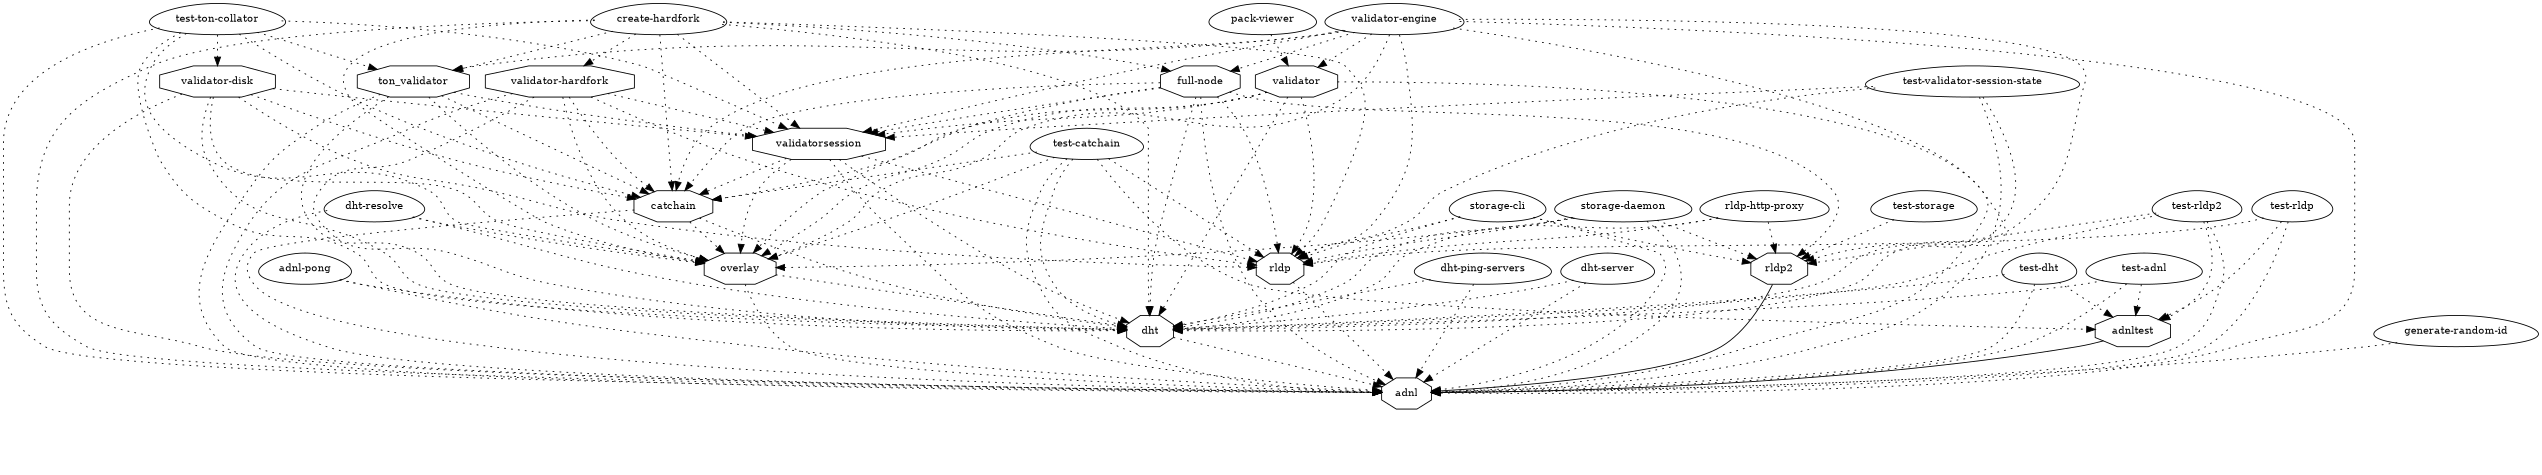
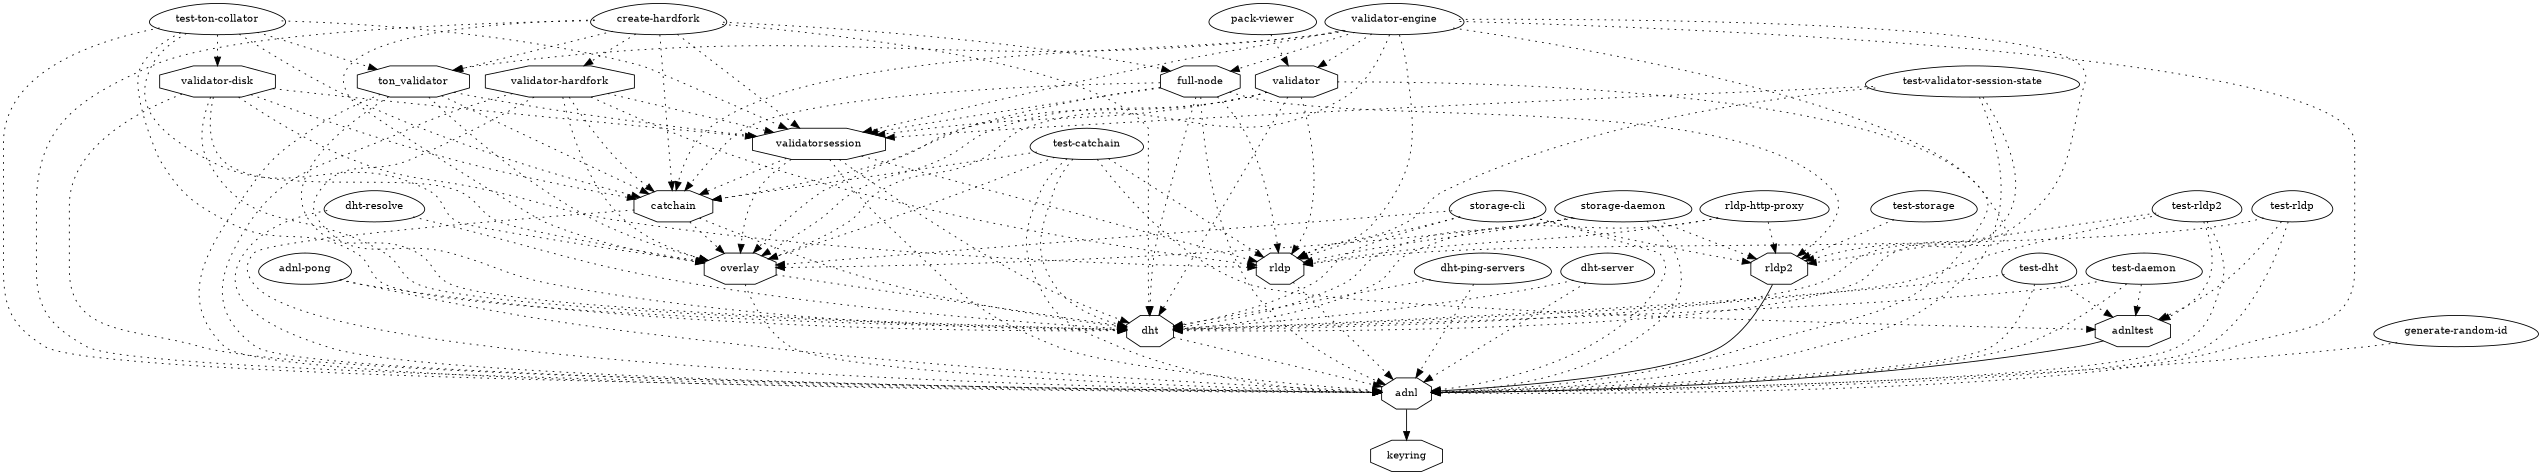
(1138, 41) -> none
(553, 243) -> (1118, 238)
(2144, 269) -> (2144, 269)
none -> (1407, 456)
